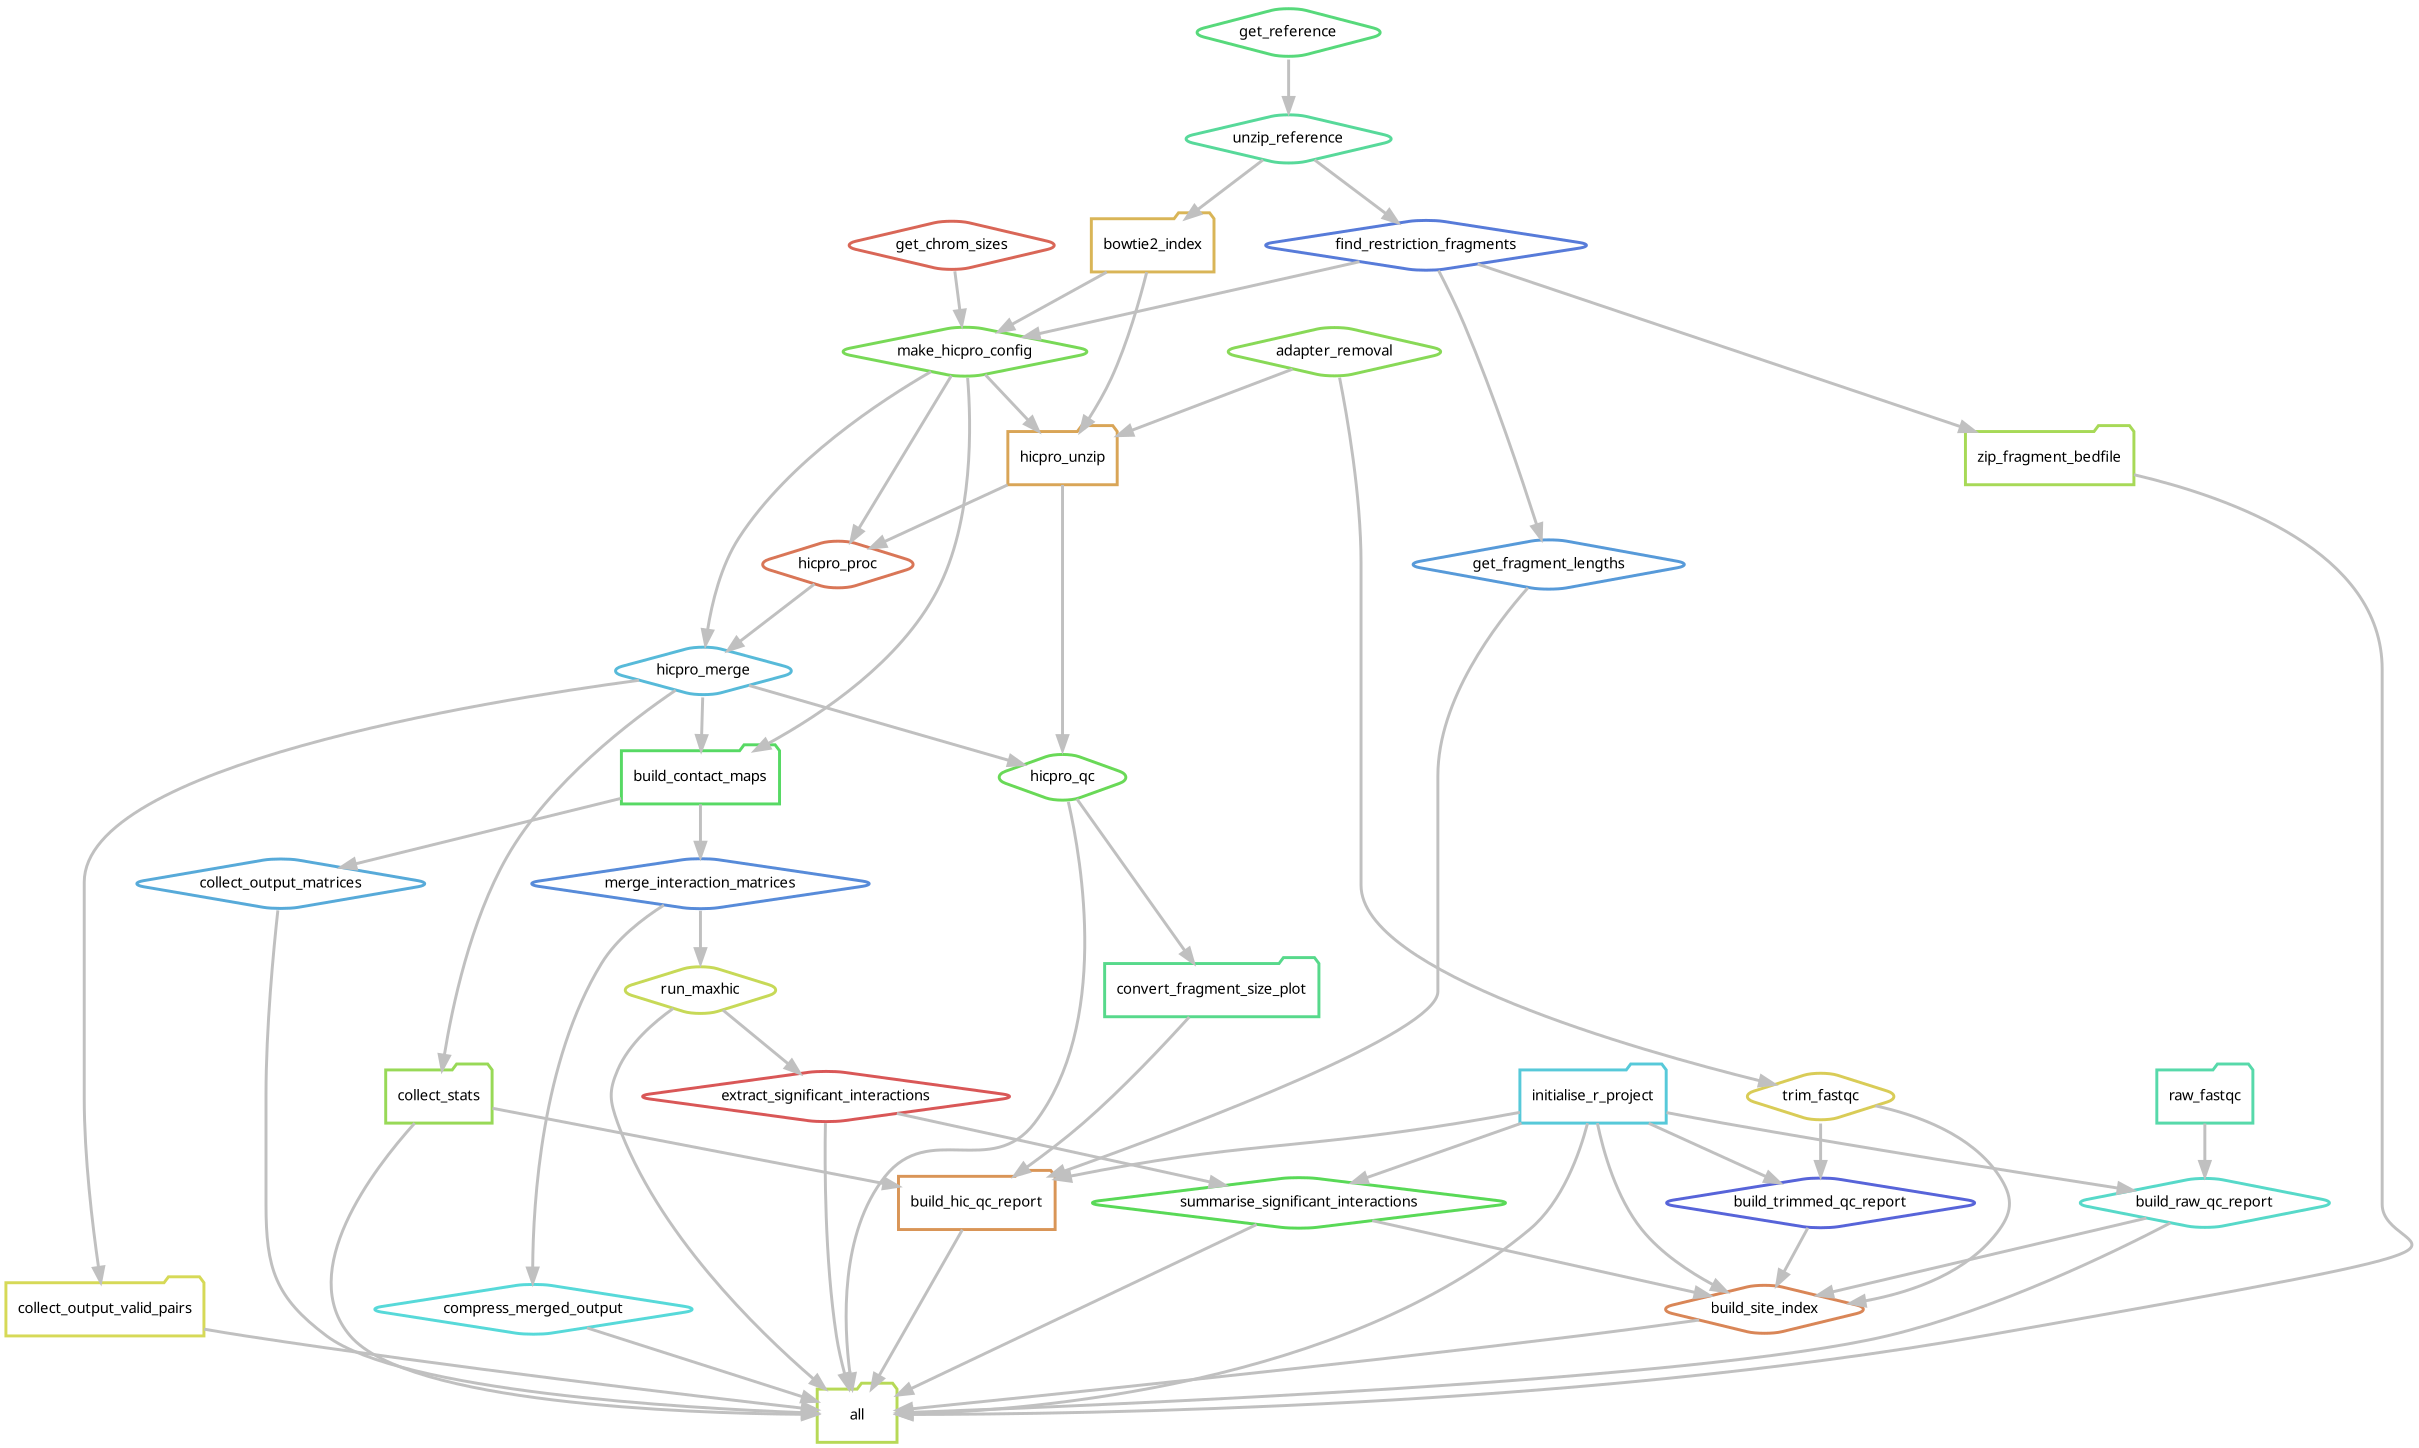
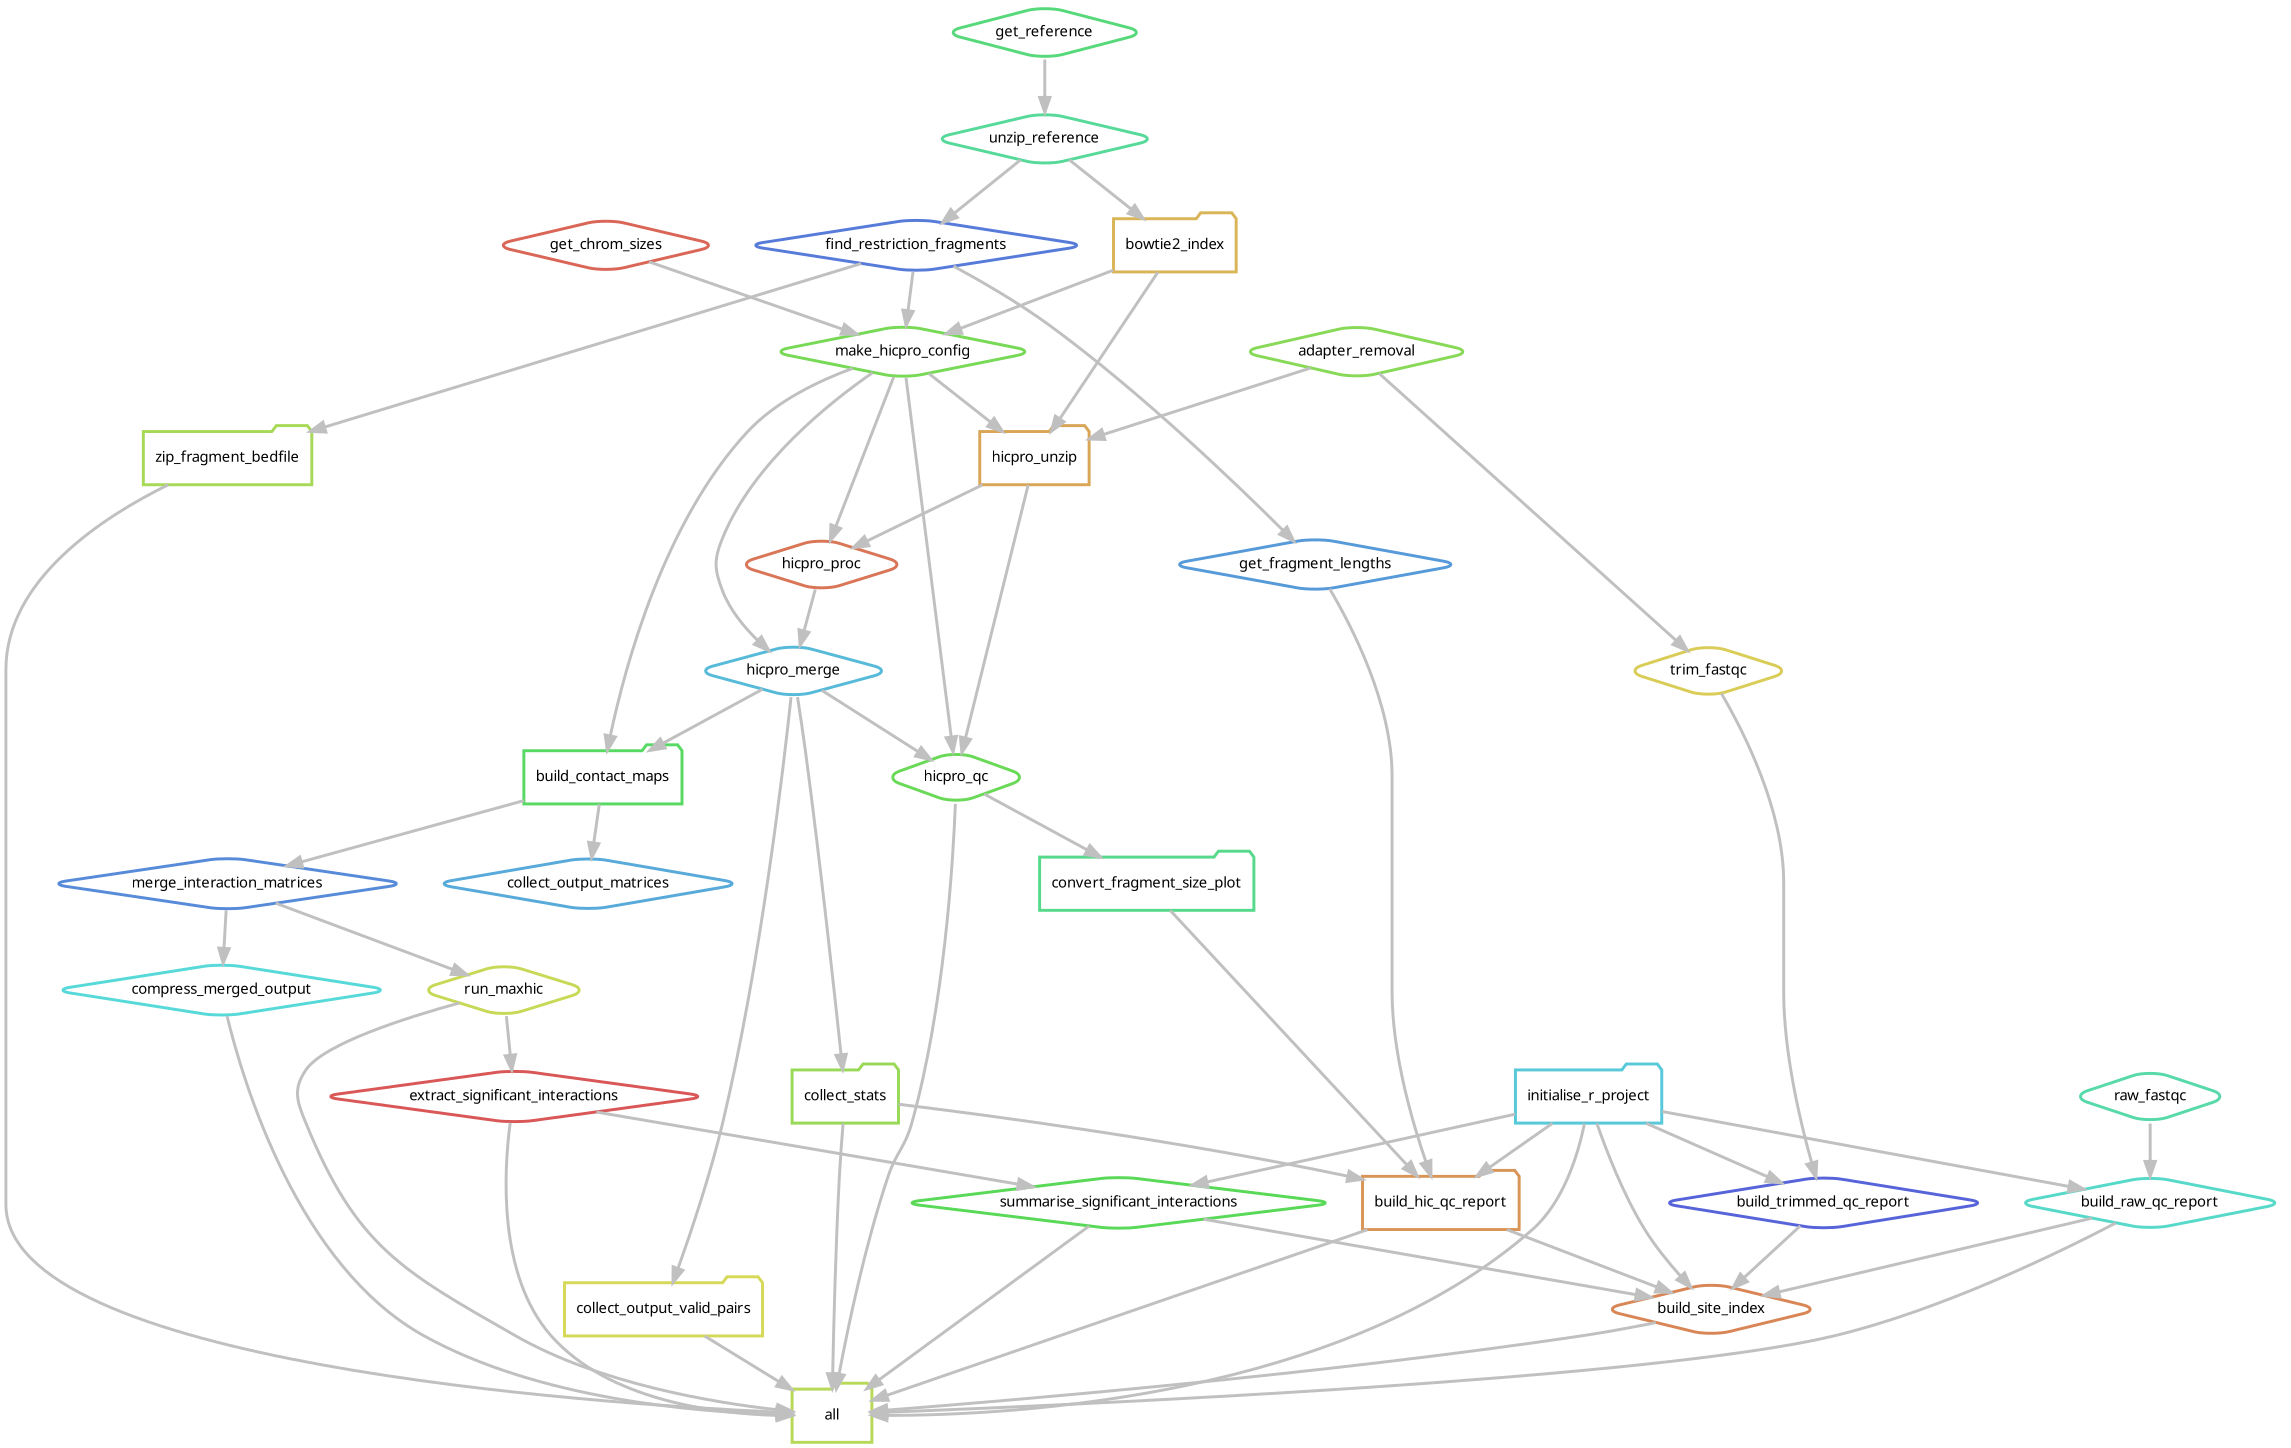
none -> (929, 557)
(2205, 1097) -> (2150, 1097)
(2009, 1208) -> (1582, 1258)
(323, 1333) -> none
